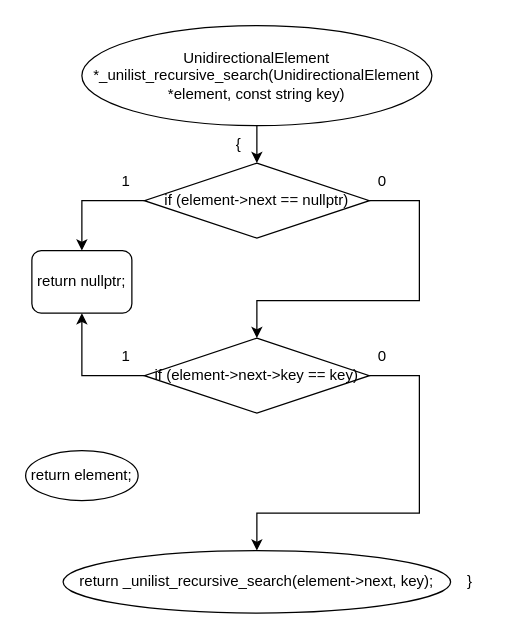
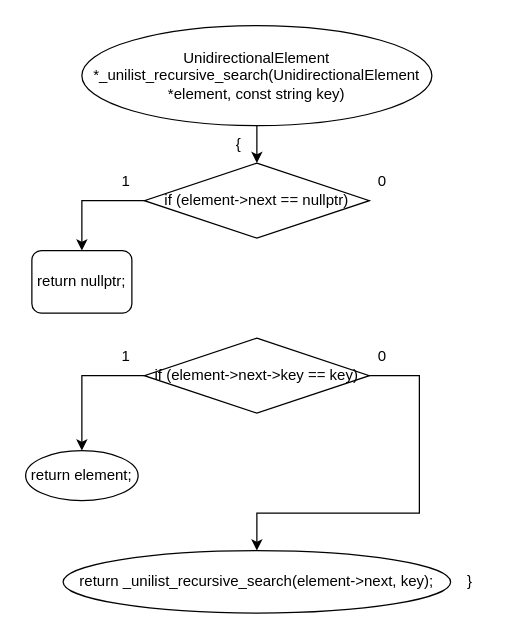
(399, 301) -> none
(82, 349) -> (82, 408)
